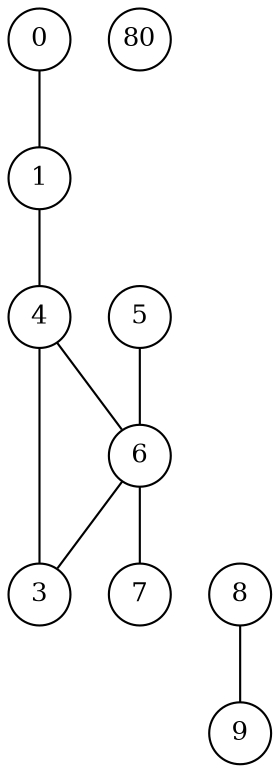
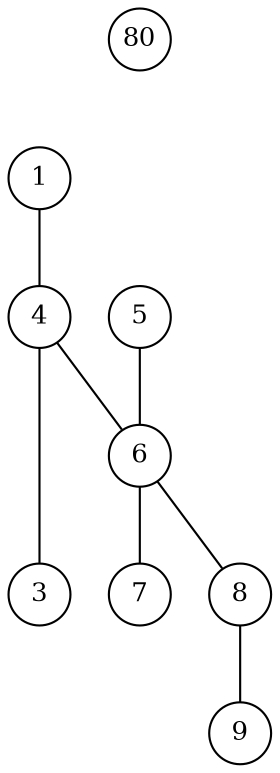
(39, 39) -> none
(90, 525) -> (190, 525)
